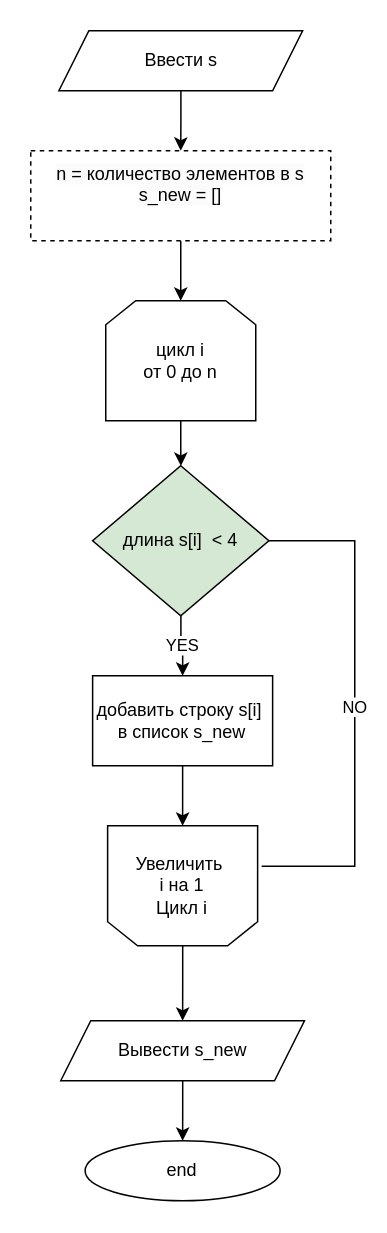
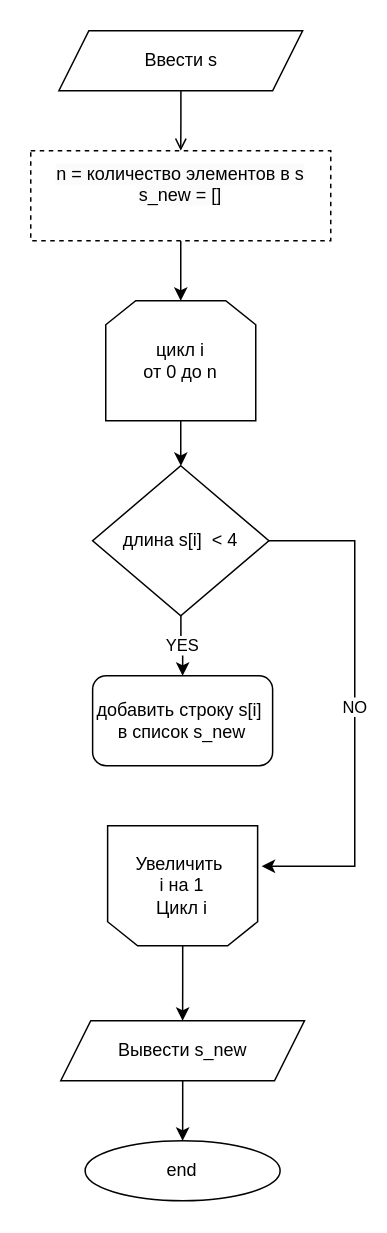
(181, 139) -> (181, 141)
(181, 541) -> (181, 541)
(183, 721) -> (183, 721)
(183, 791) -> none
(268, 866) -> (273, 866)
